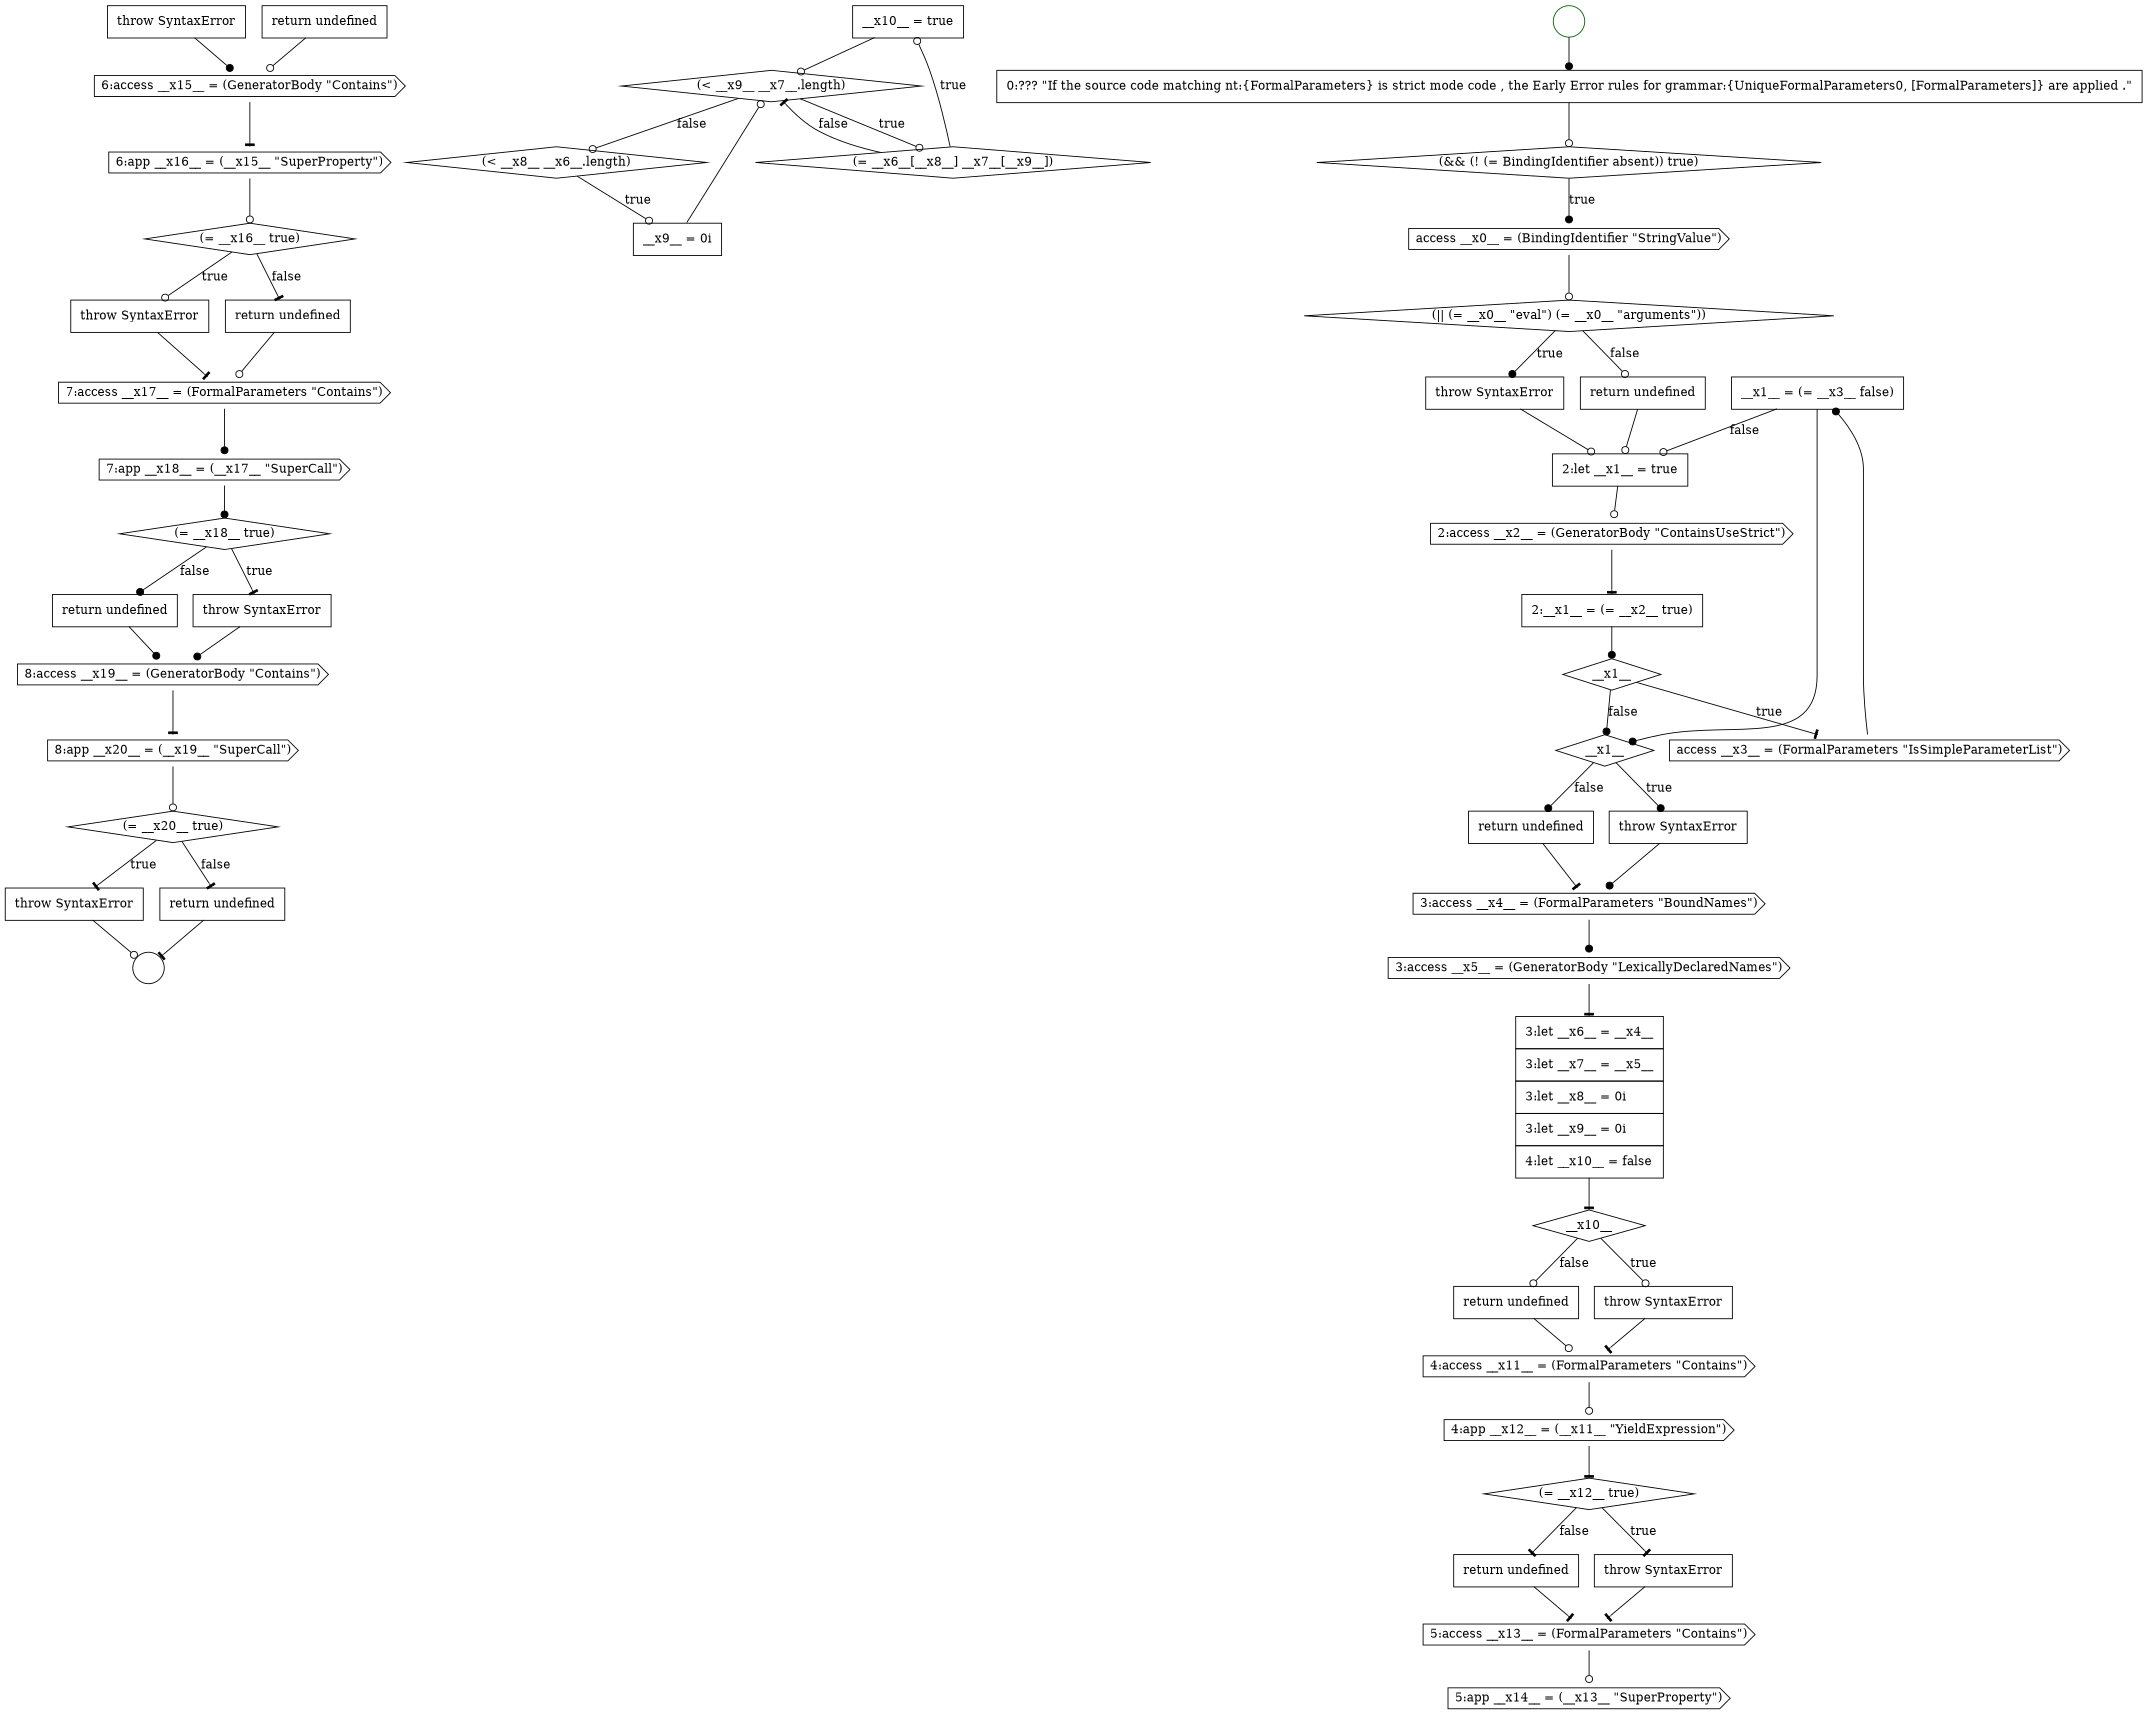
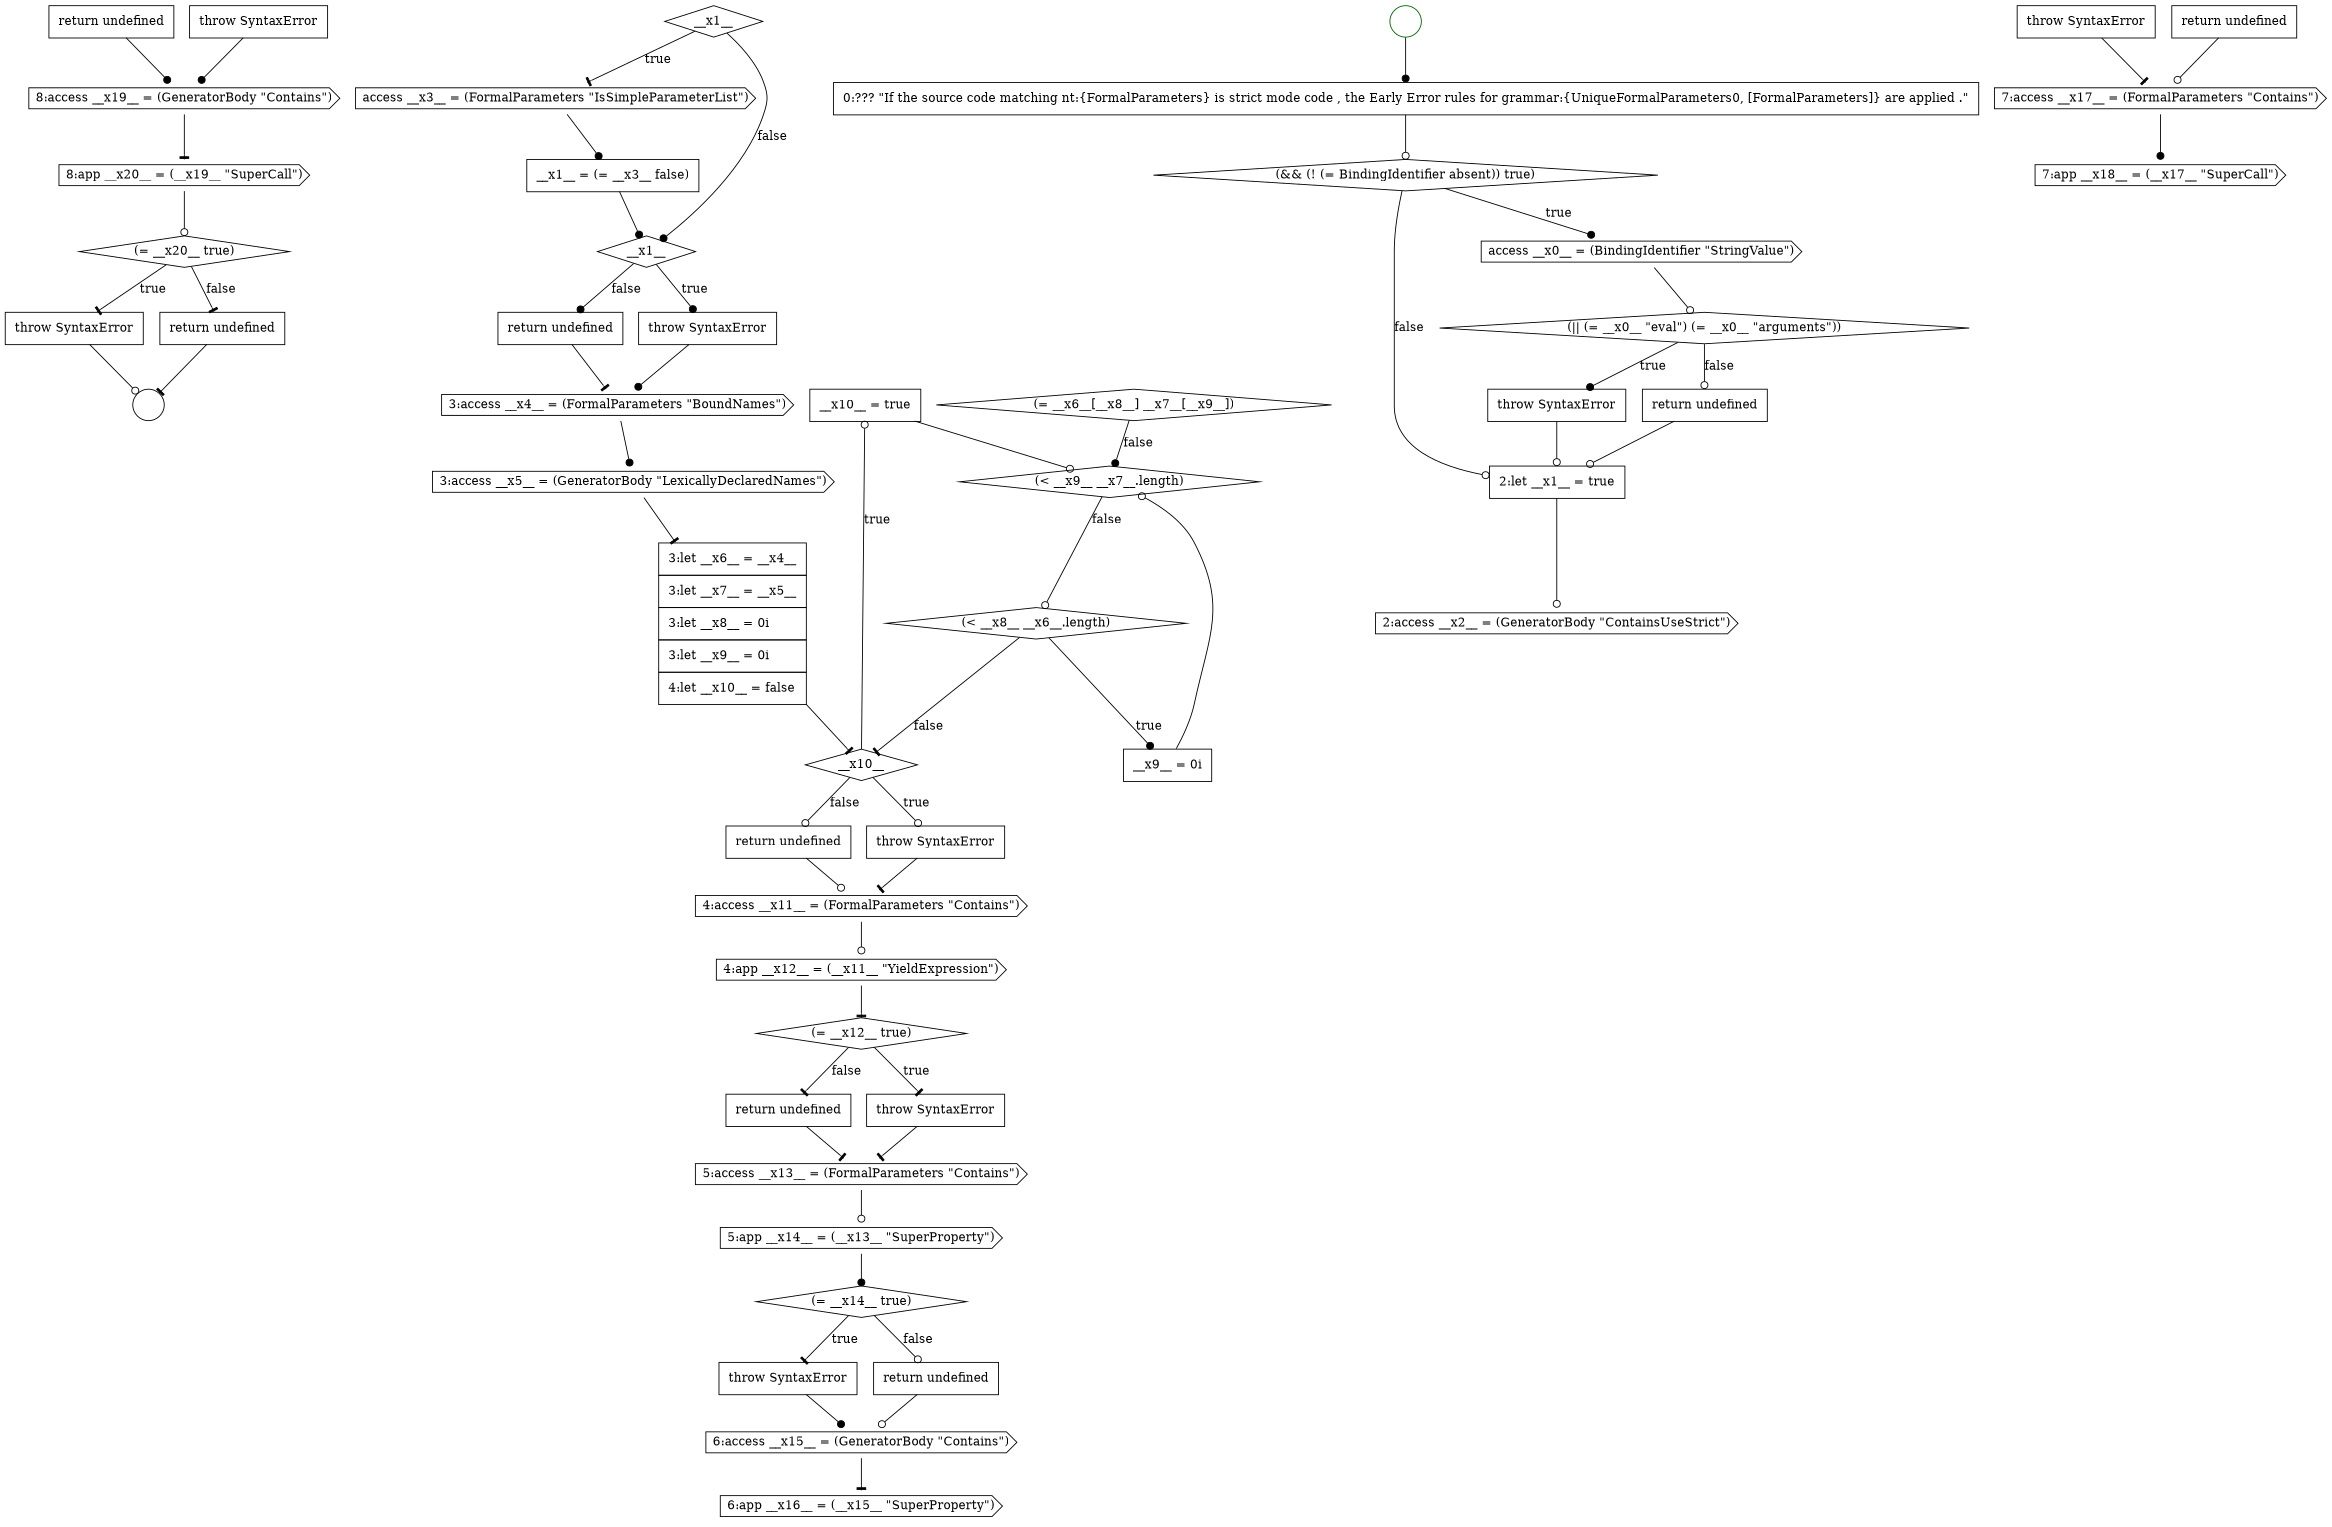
(937, 95) -> (863, 589)
(858, 123) -> none
(829, 136) -> (1123, 440)
(612, 197) -> (1098, 691)
(250, 239) -> none
(1722, 430) -> (1394, 358)
(225, 534) -> none
(1612, 610) -> none
none -> (949, 694)
none -> (861, 1302)
